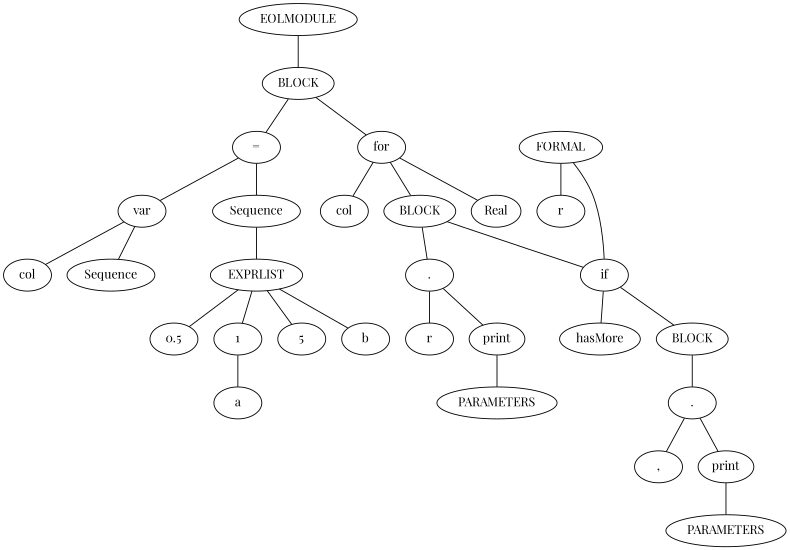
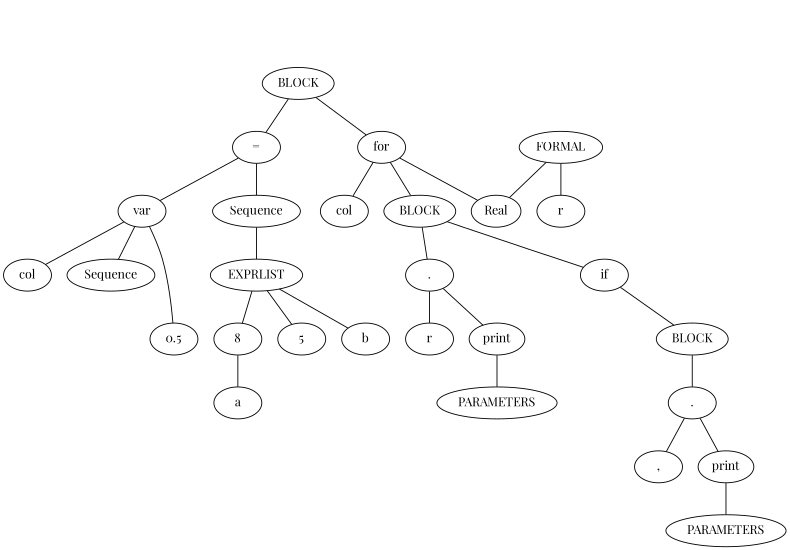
(298, 20) -> none
(597, 208) -> (528, 180)
(214, 308) -> (166, 274)
(238, 339) -> (238, 339)
(600, 339) -> none
